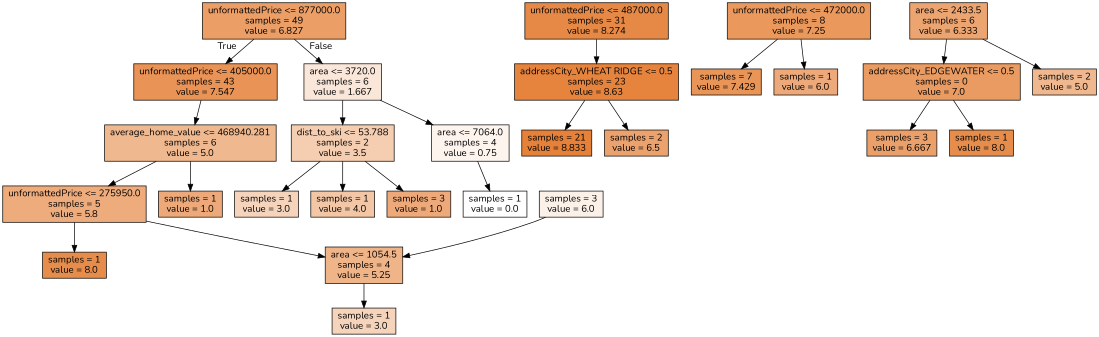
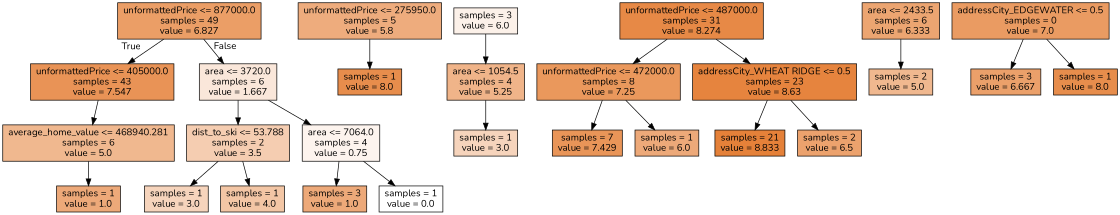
(946, 48) -> none
none -> (653, 49)
(135, 172) -> none
(381, 174) -> (338, 170)
(232, 239) -> none
